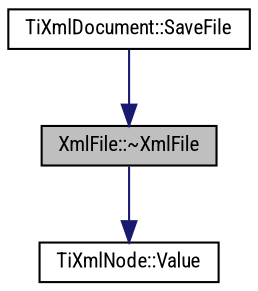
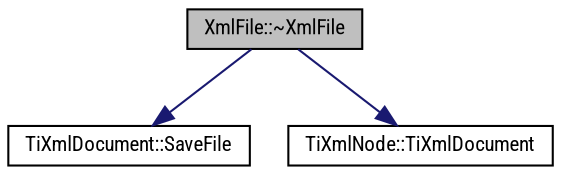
(129, 77) -> (211, 81)
(129, 262) -> (421, 146)
